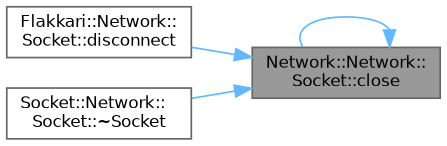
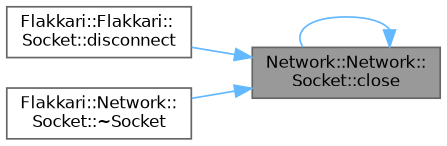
(99, 32) -> (99, 32)
(99, 113) -> (99, 113)
